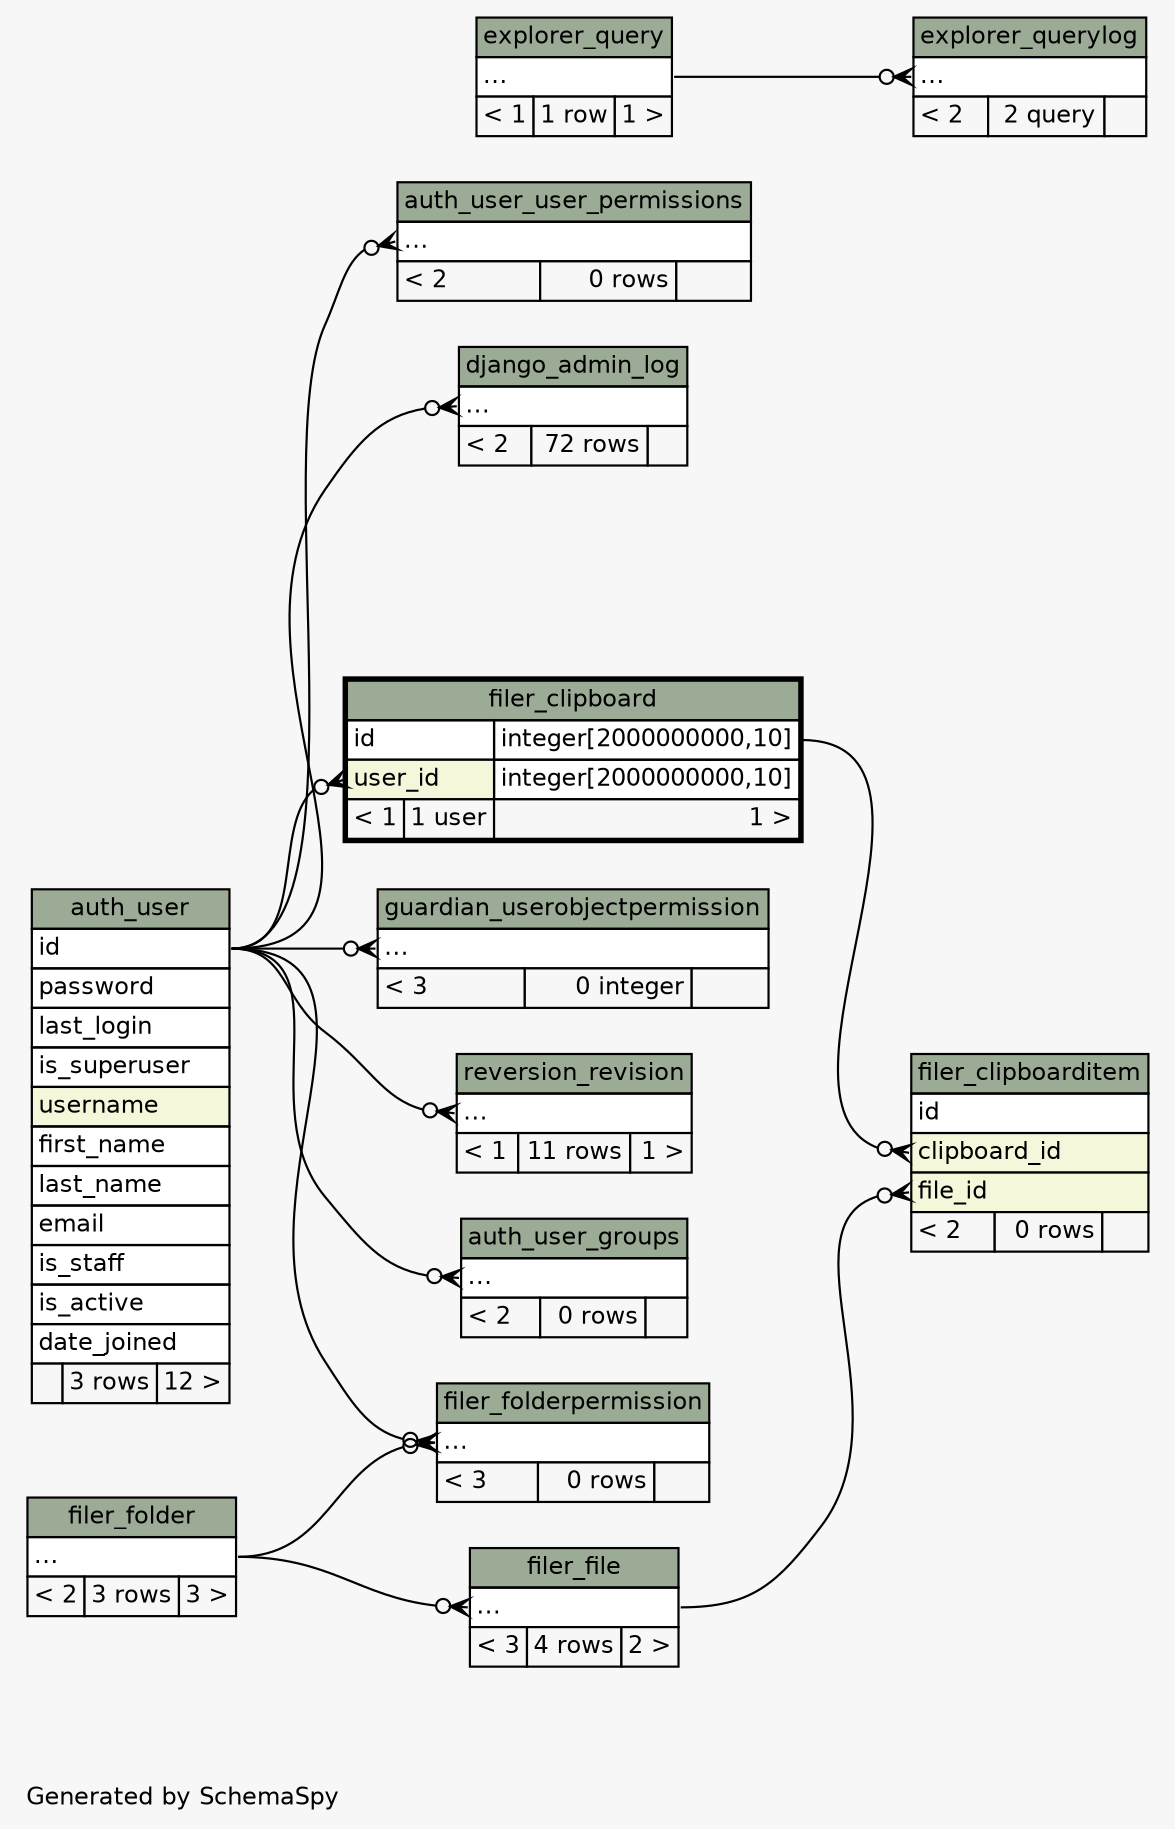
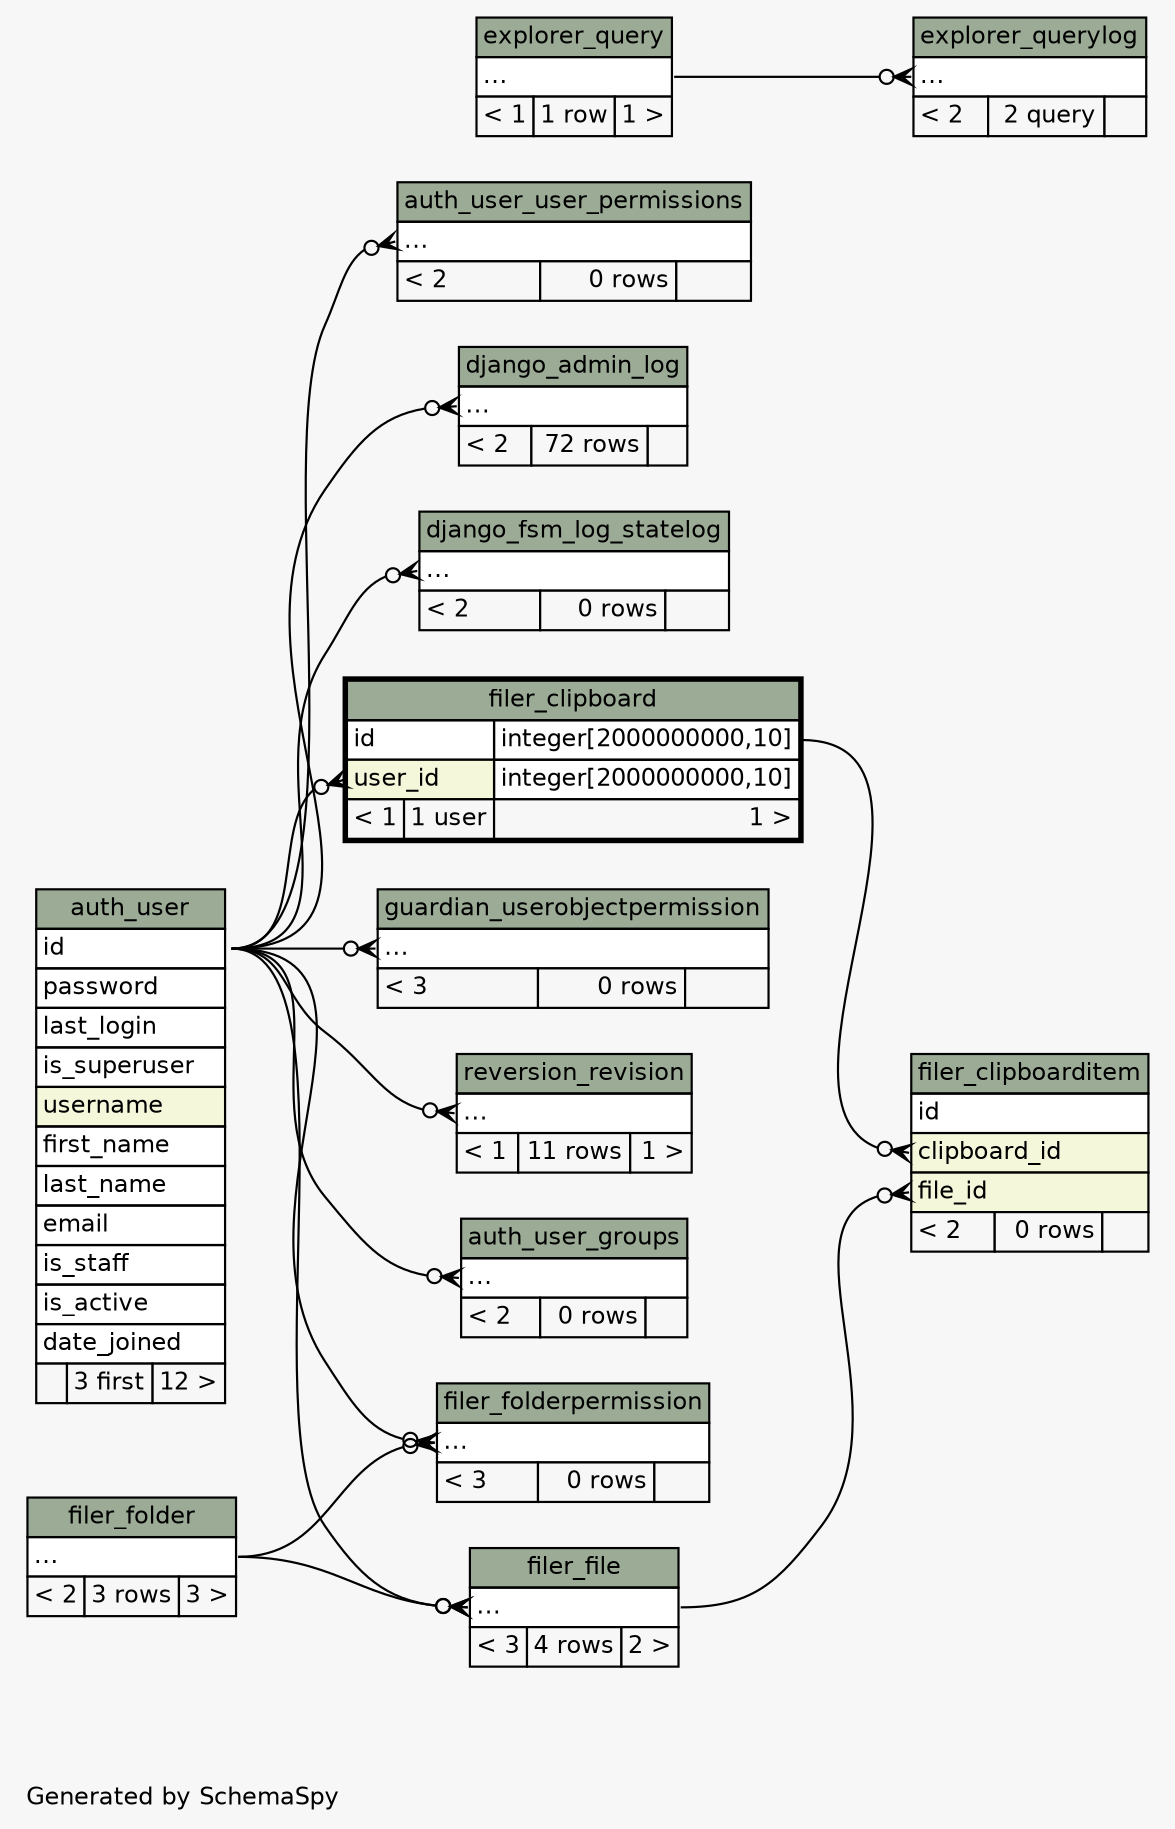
none -> (573, 571)
(630, 987) -> (638, 987)
none -> (297, 1334)
(110, 1382) -> (110, 1382)
